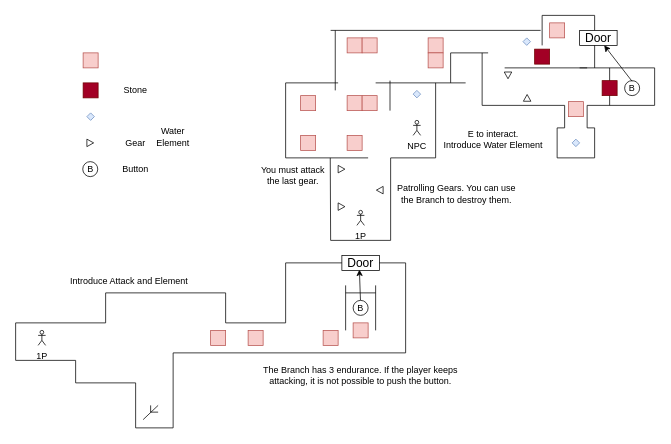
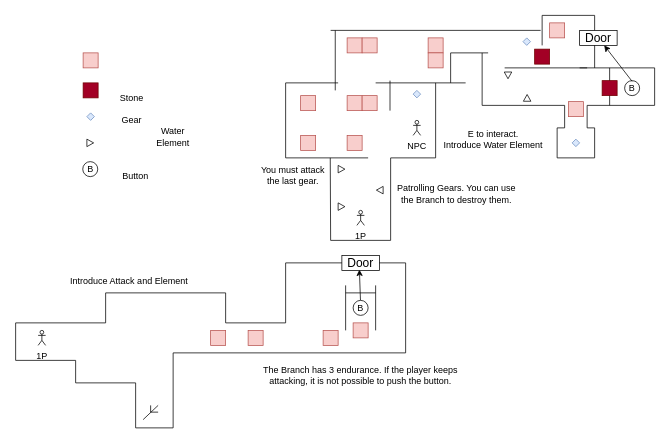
(135, 90) -> (132, 98)
(135, 143) -> (132, 120)
(135, 169) -> (135, 177)
